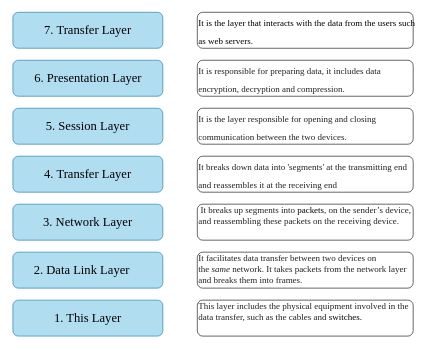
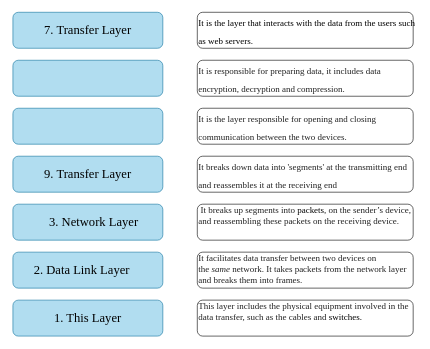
(88, 78) -> none
(88, 126) -> none
(88, 174) -> (88, 174)
(88, 222) -> (94, 222)
